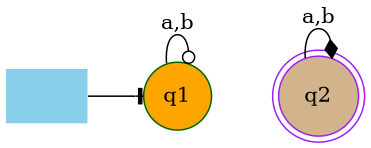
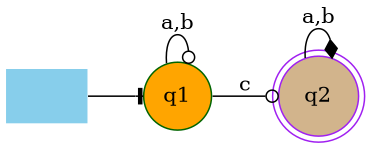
none -> (239, 96)
